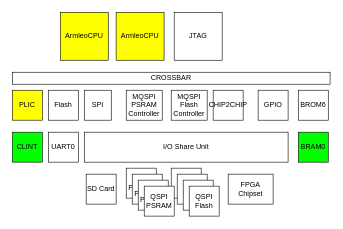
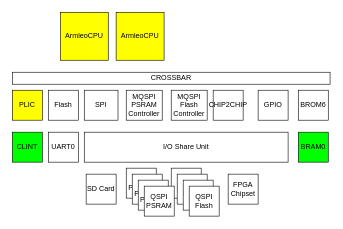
(198, 36) -> none
(98, 105) -> (101, 105)
(251, 189) -> (243, 189)
